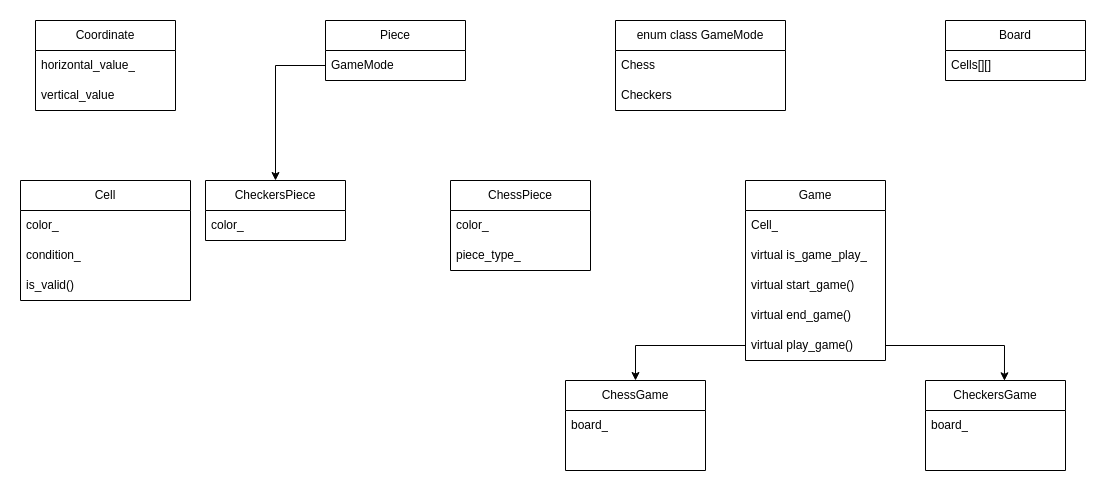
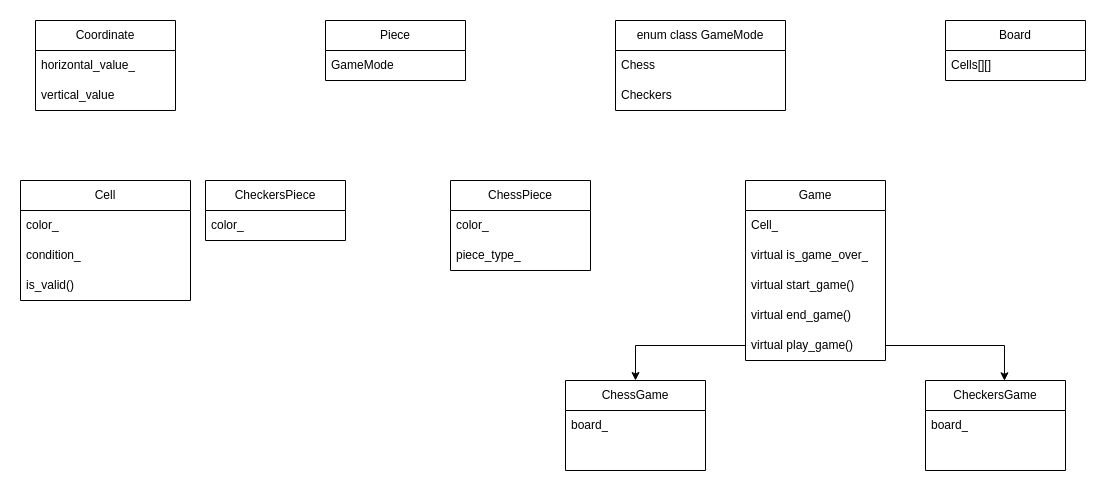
(276, 96) -> none
(814, 256) -> (816, 256)
